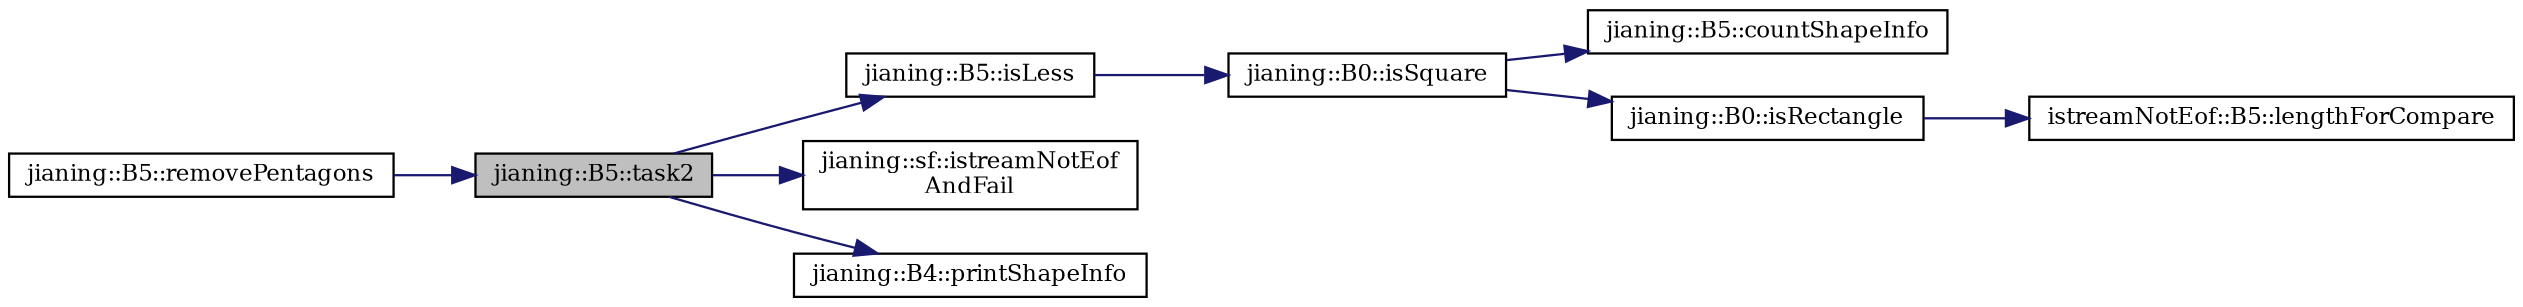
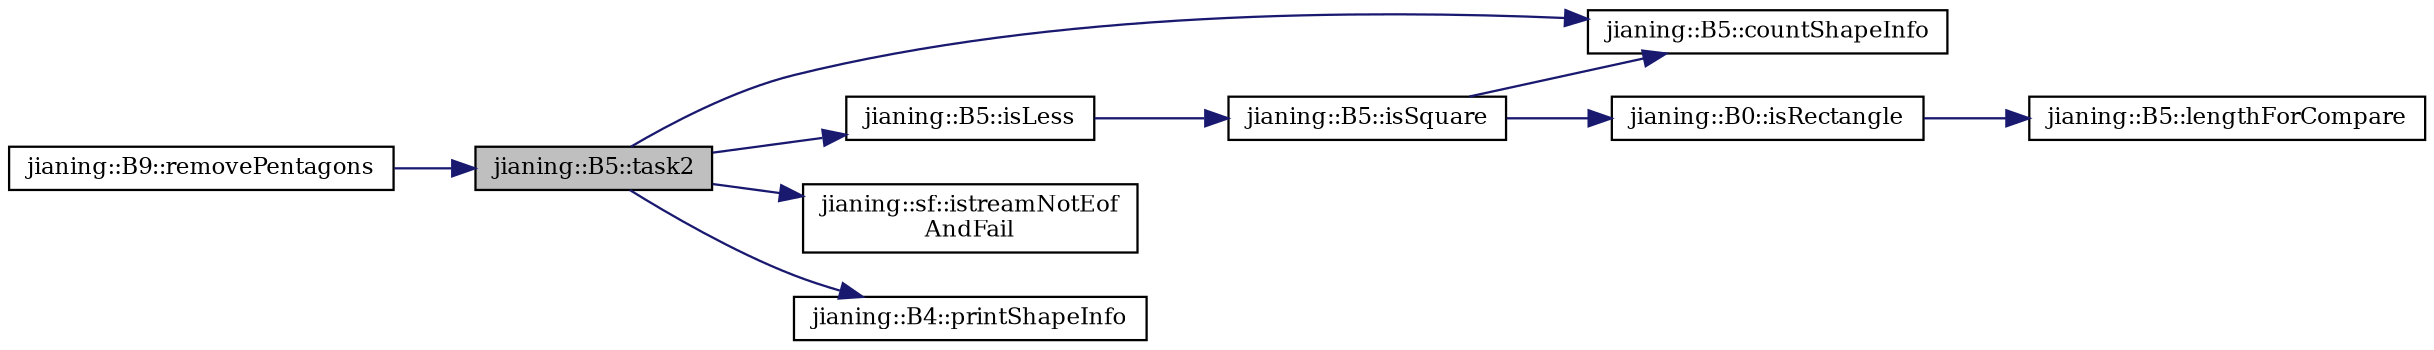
none -> (1088, 28)
(1367, 75) -> (1367, 118)
(2272, 118) -> (2227, 118)
(201, 175) -> (201, 168)
